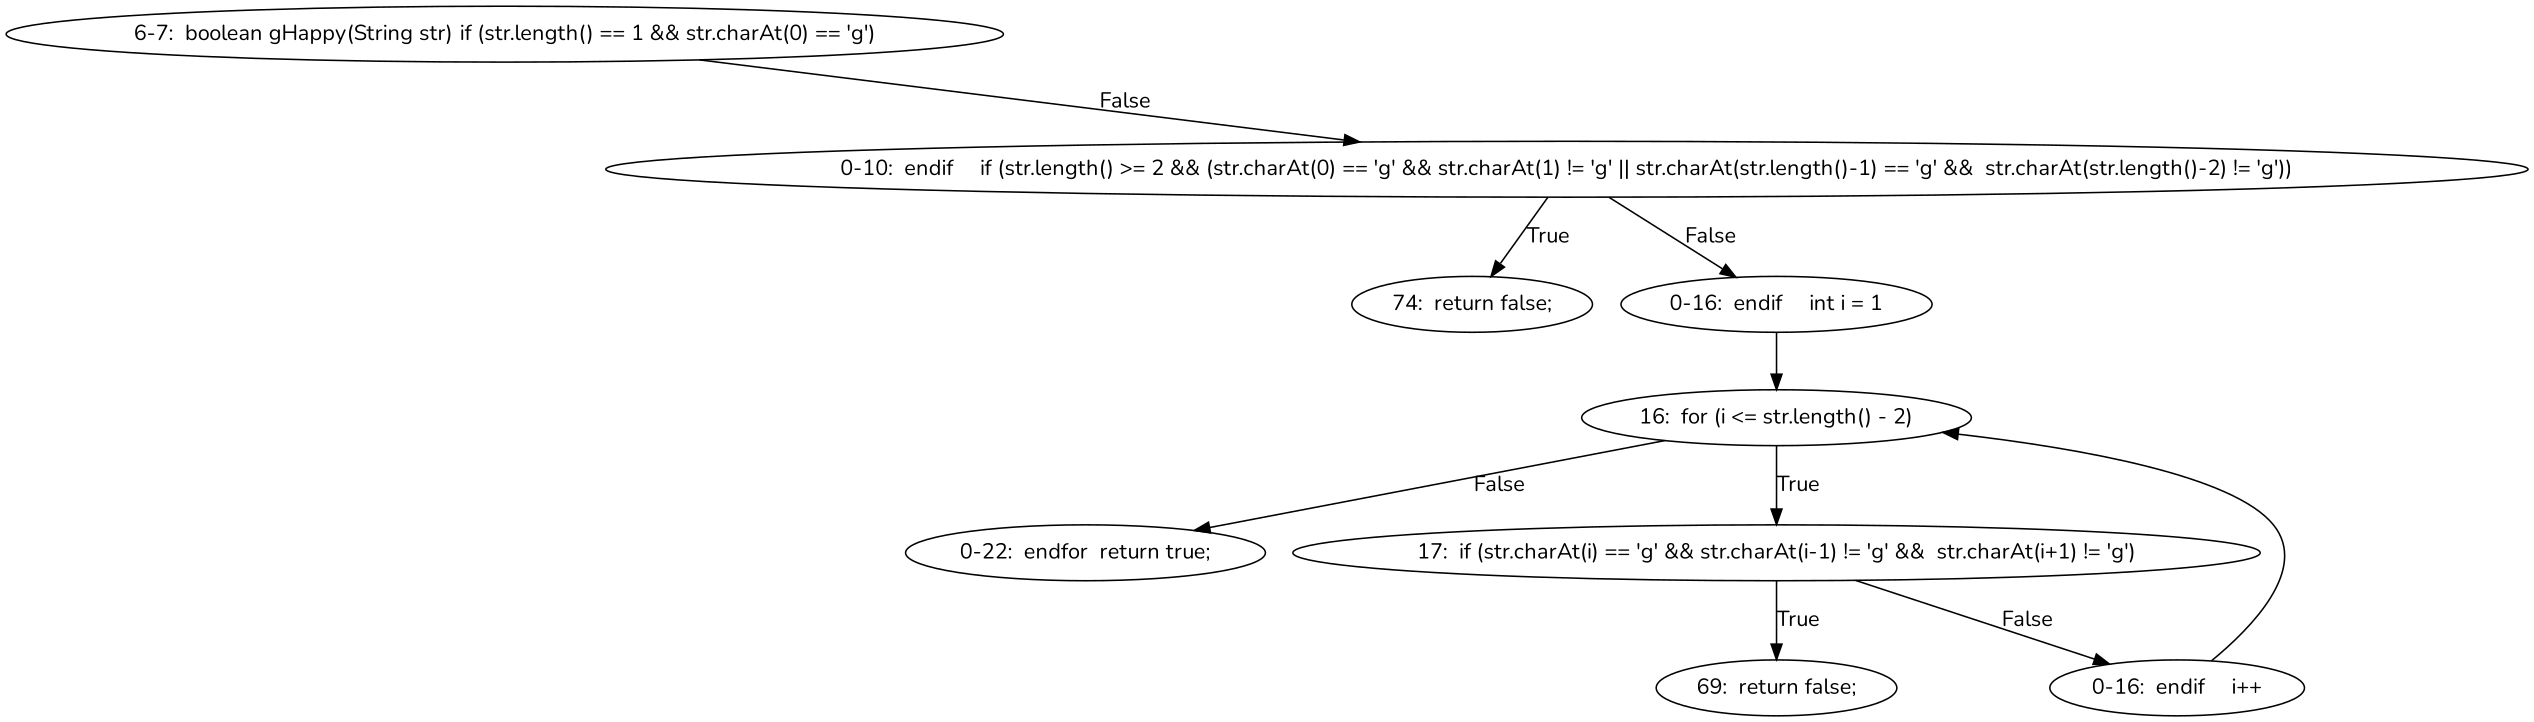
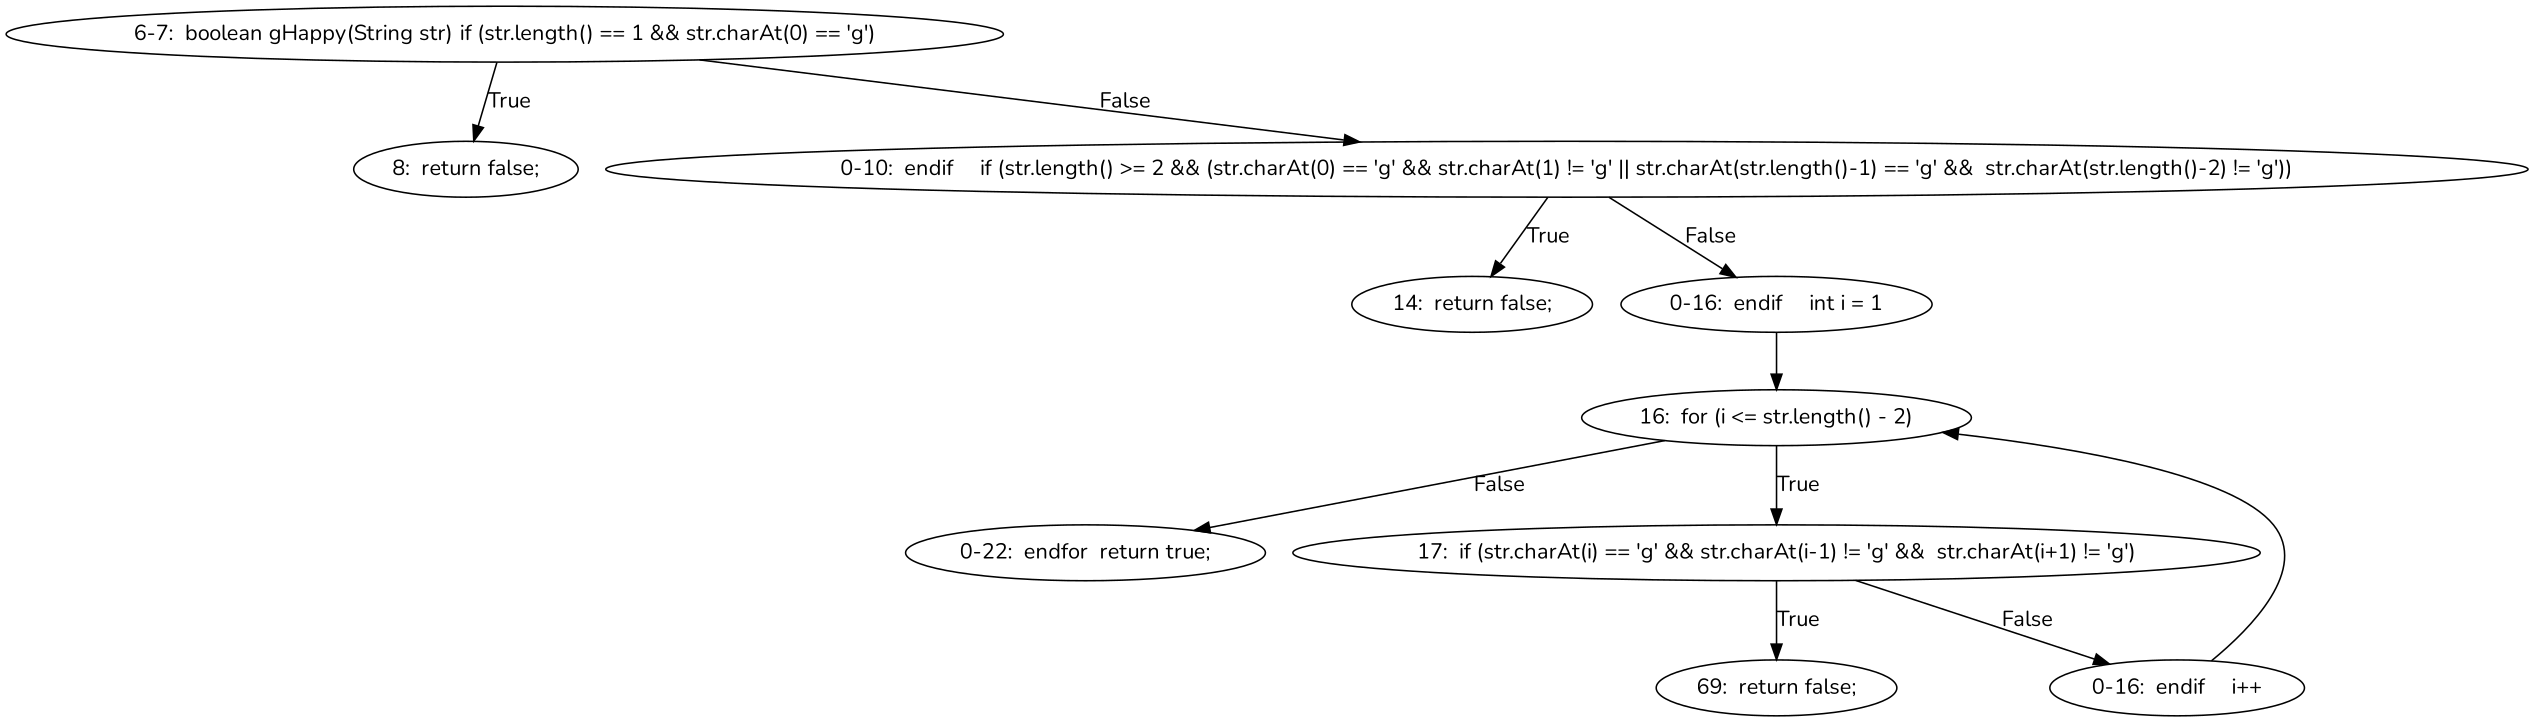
none -> (466, 169)
(1472, 304) -> (1472, 304)
